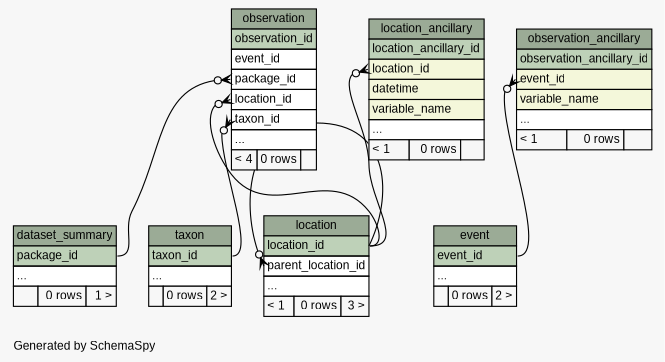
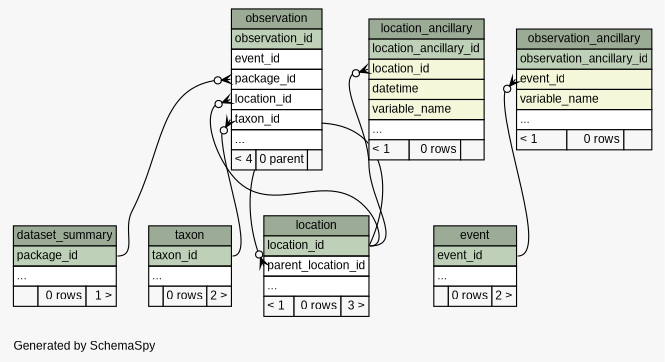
(279, 159) -> (282, 159)
